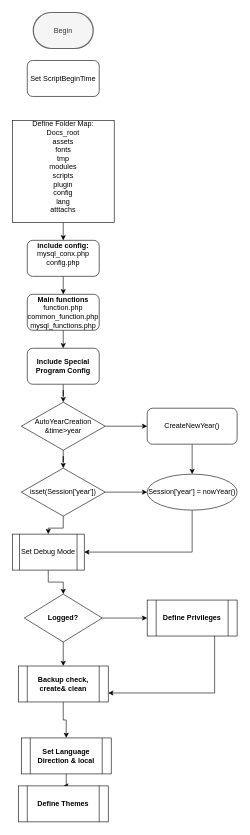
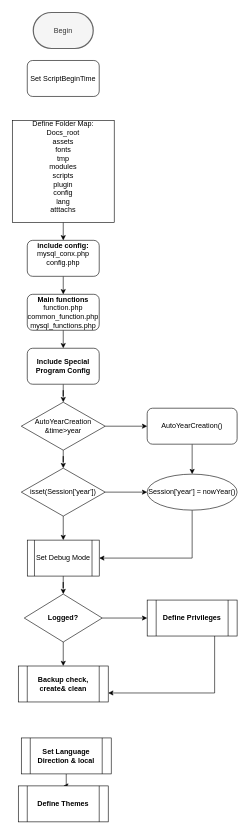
(192, 426) -> (192, 426)
(48, 552) -> (63, 558)
(63, 719) -> none
